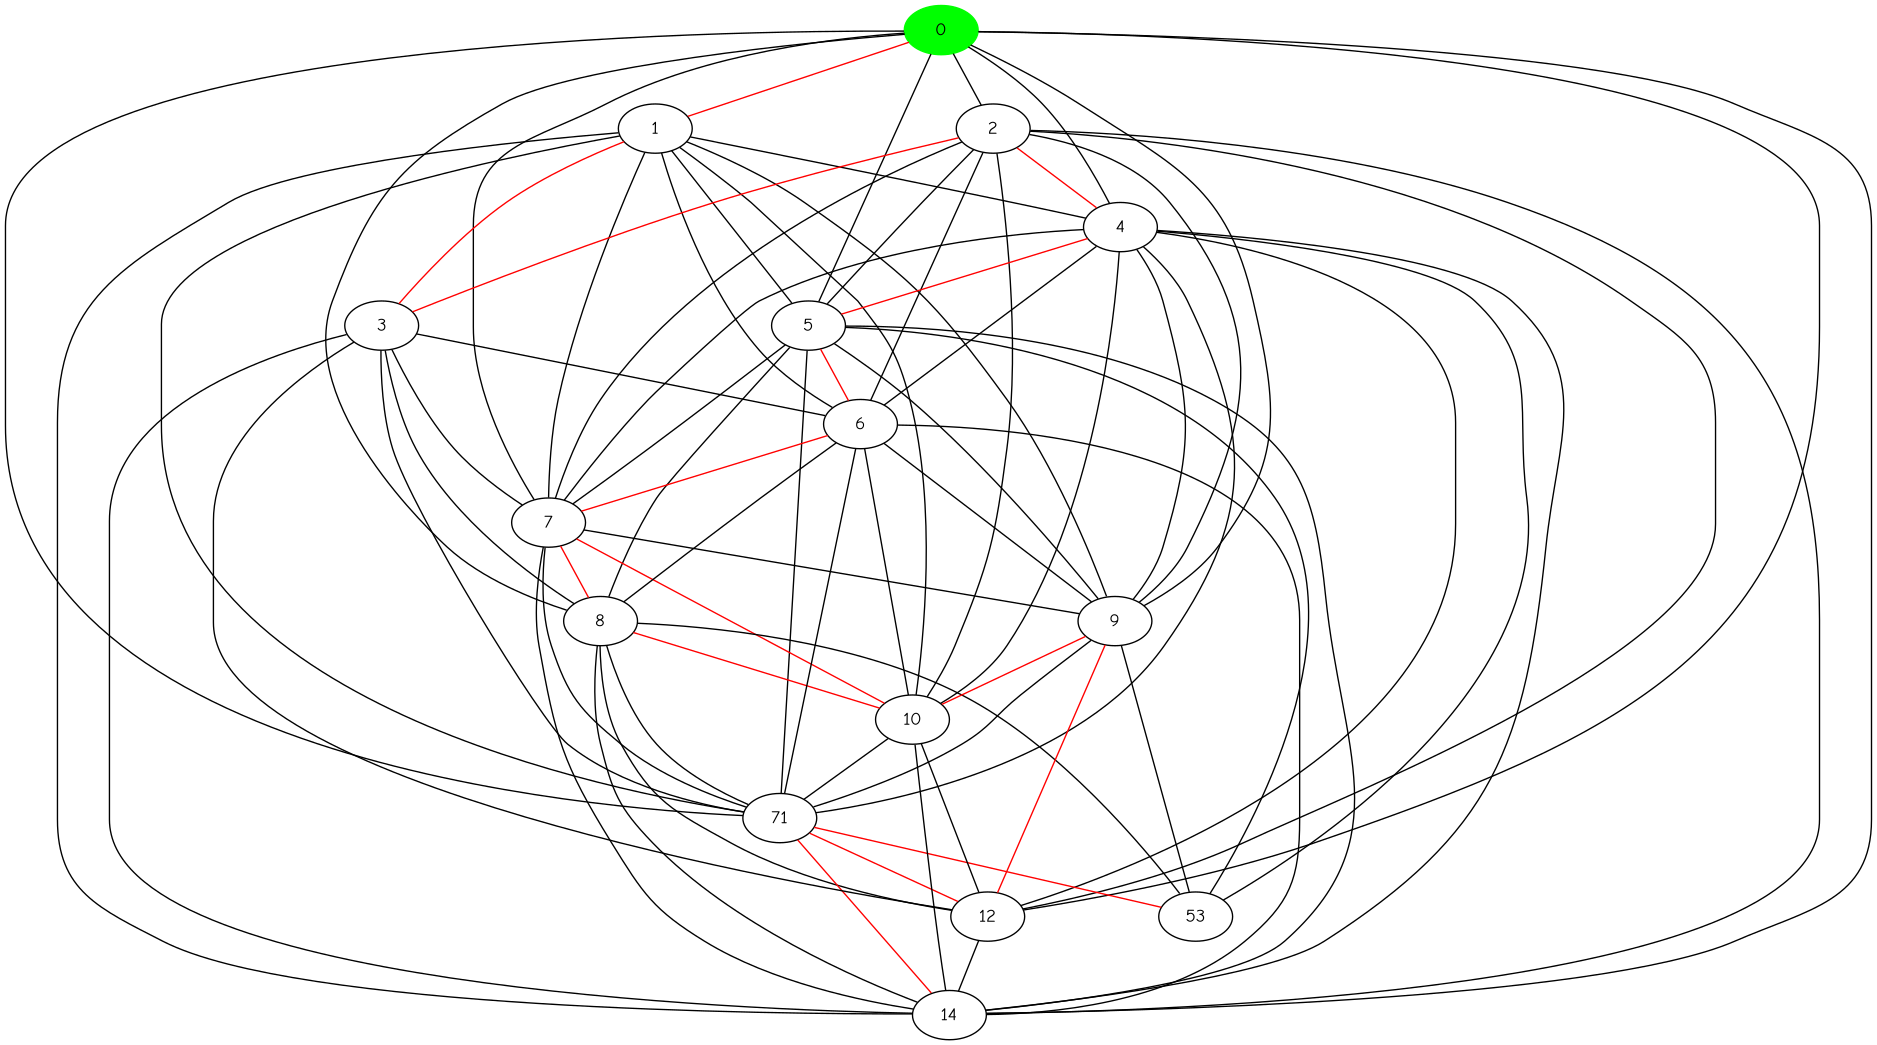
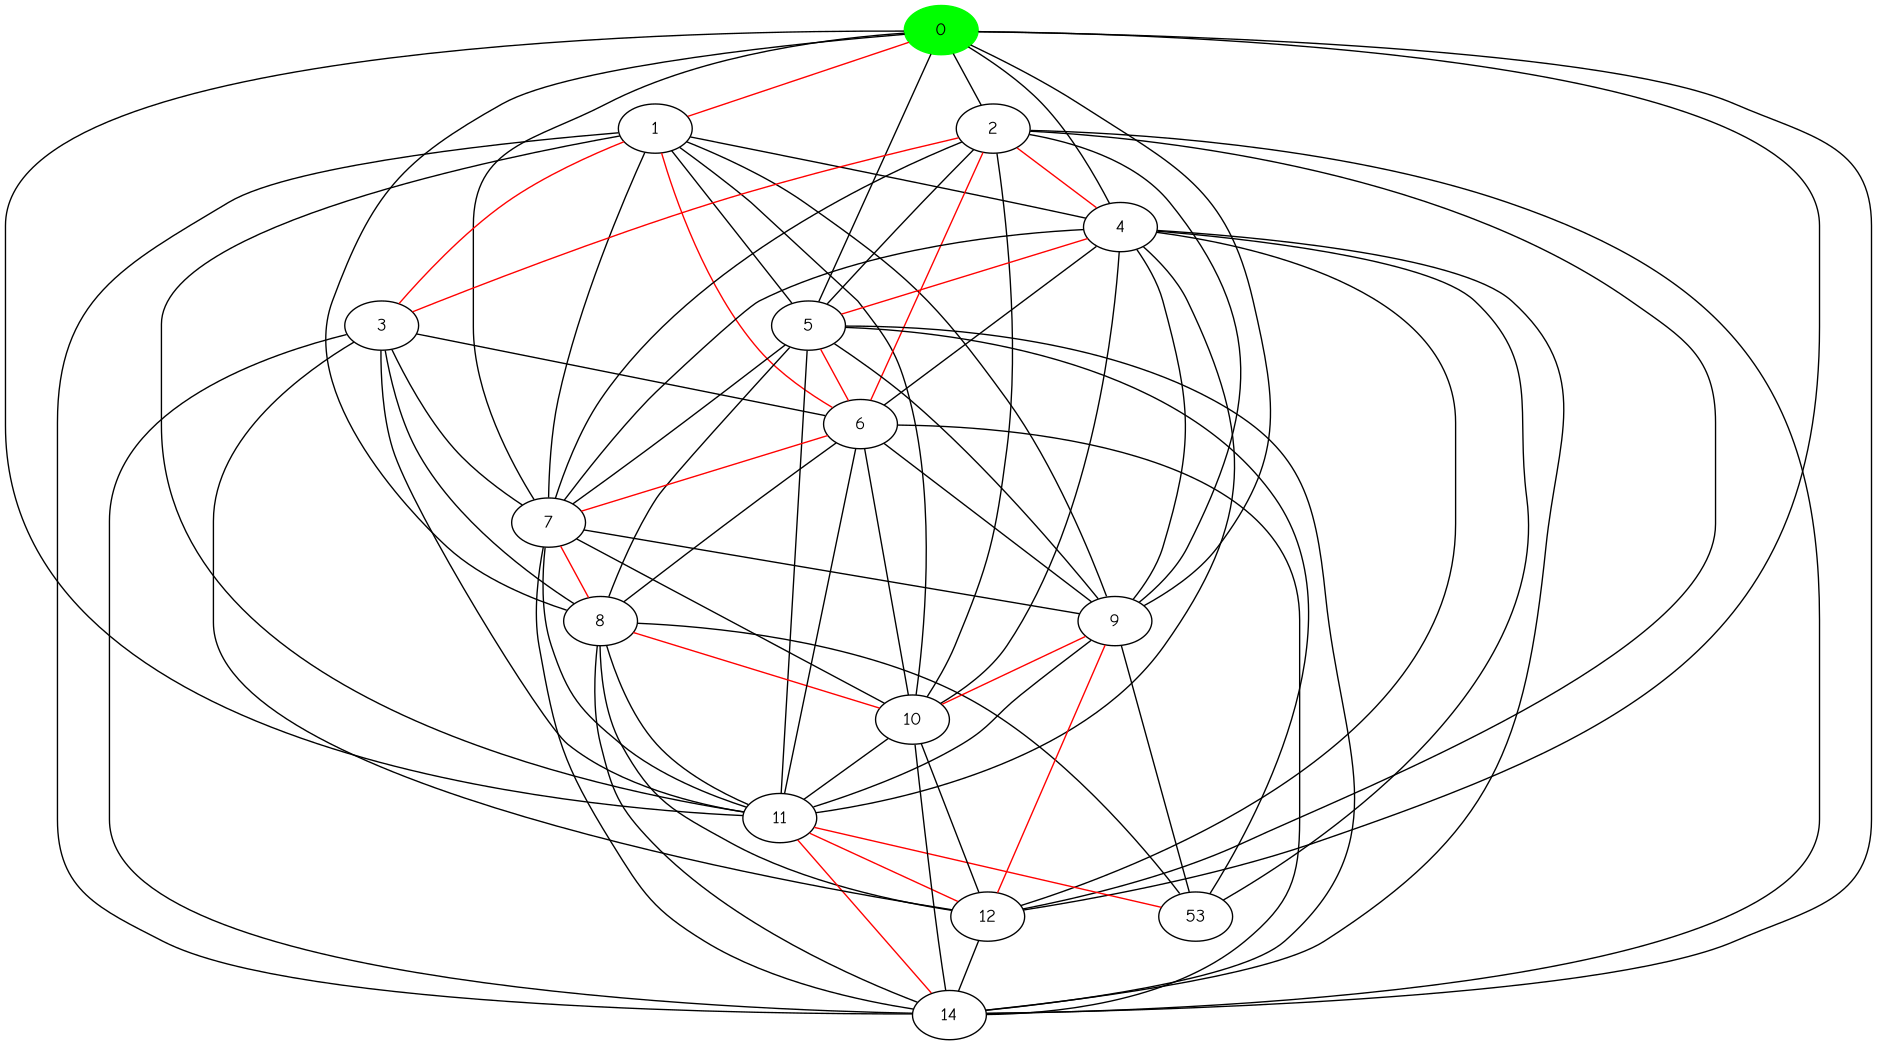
(927, 276) -> (927, 276)
(722, 298) -> (722, 298)
(730, 621) -> (730, 621)
(780, 818) -> (780, 818)
